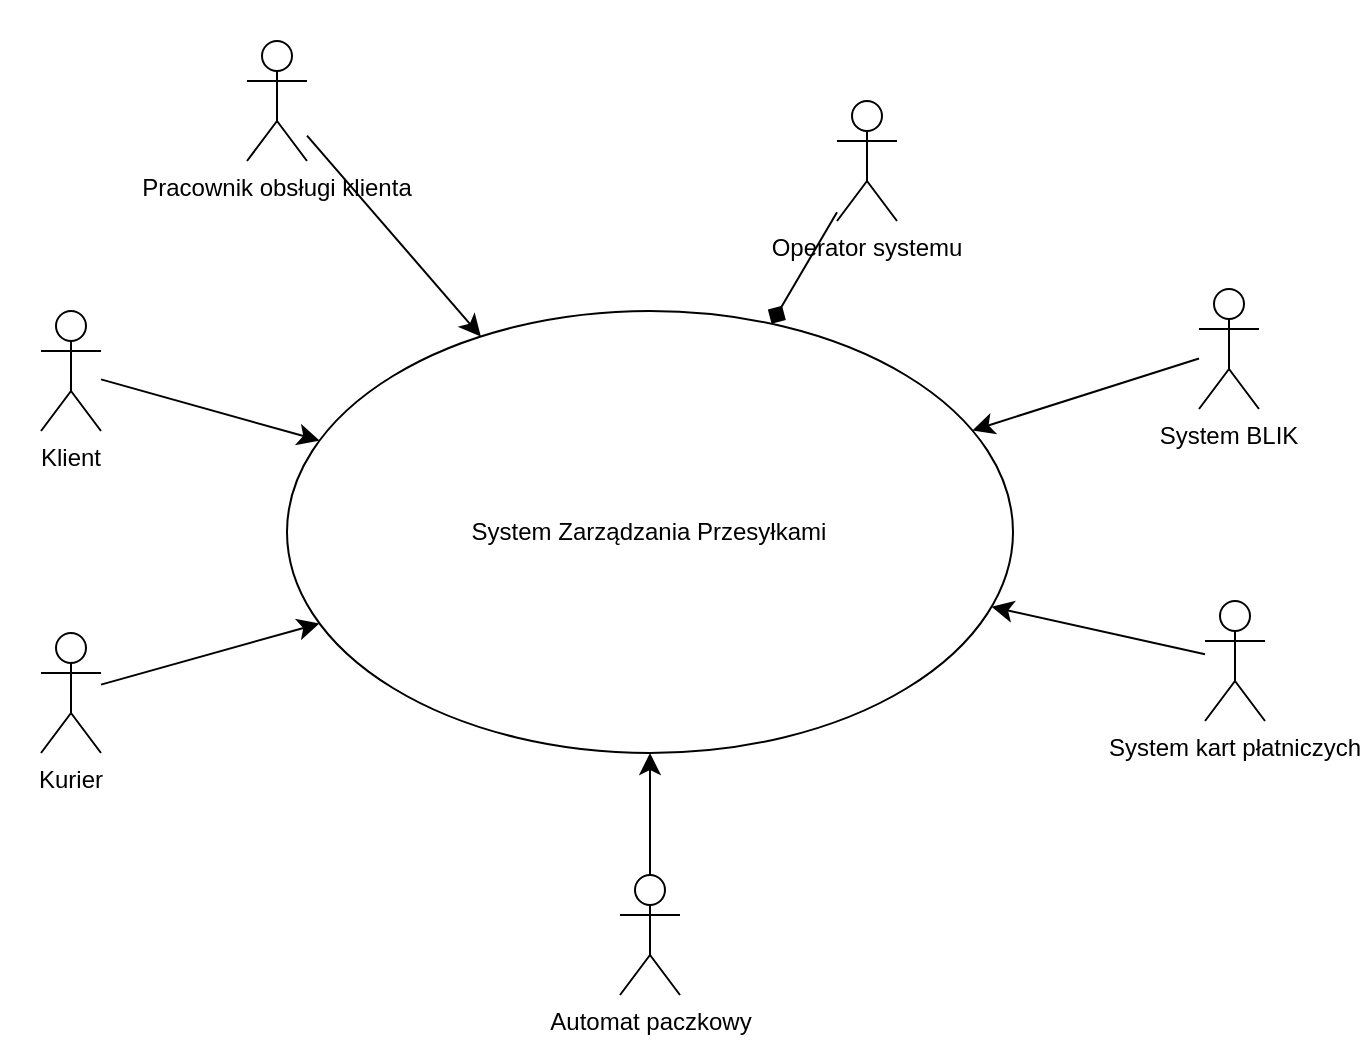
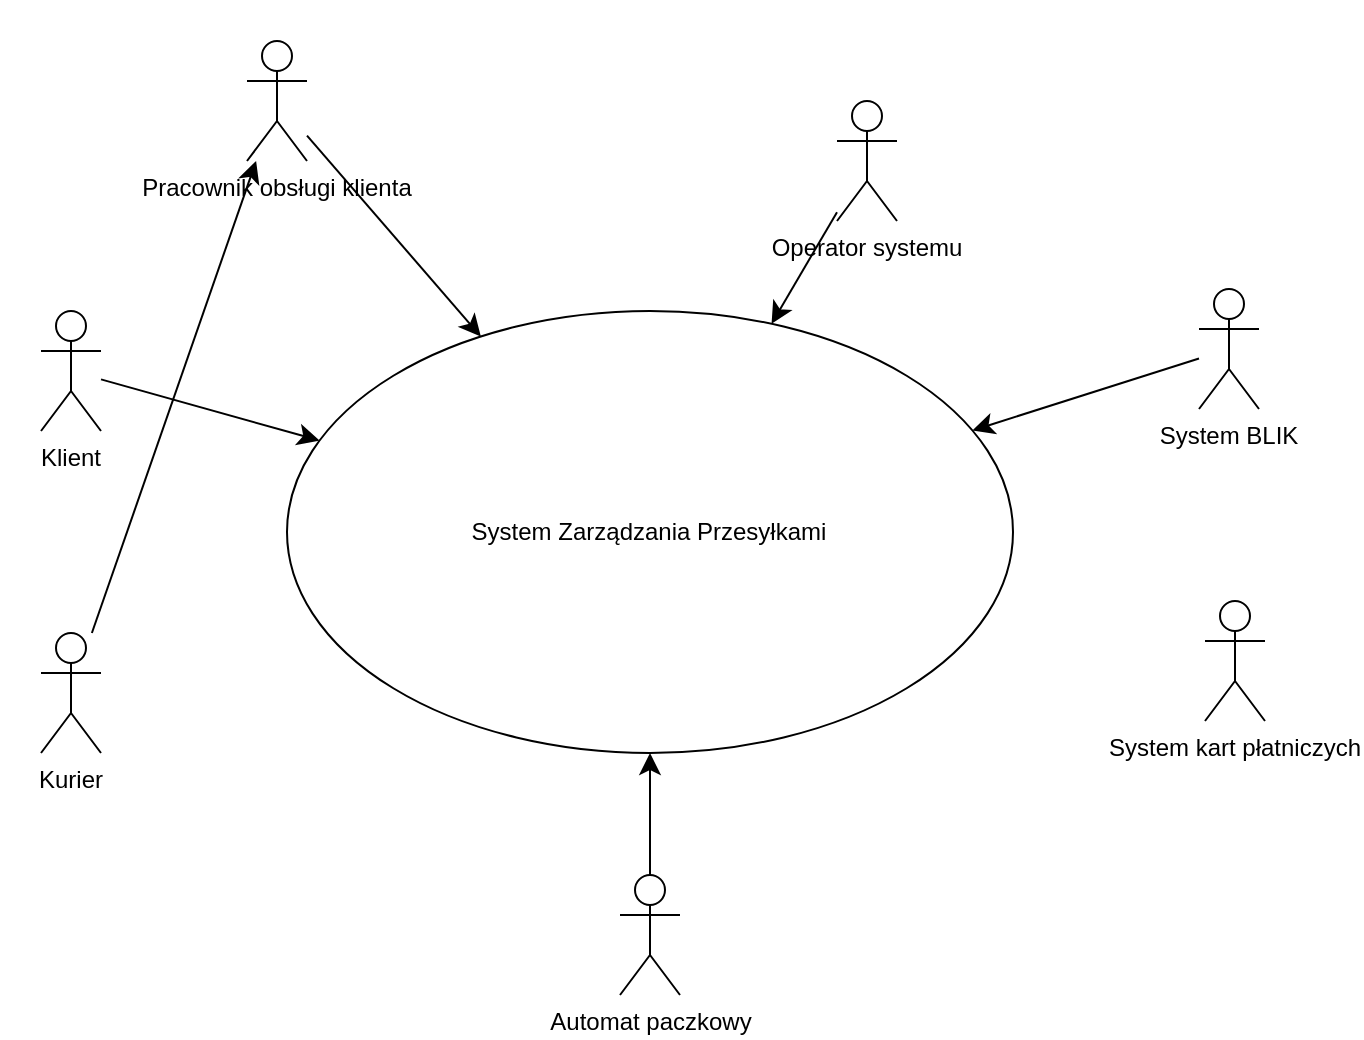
(782, 306) -> (781, 308)
(1106, 632) -> none
(203, 656) -> (172, 403)
